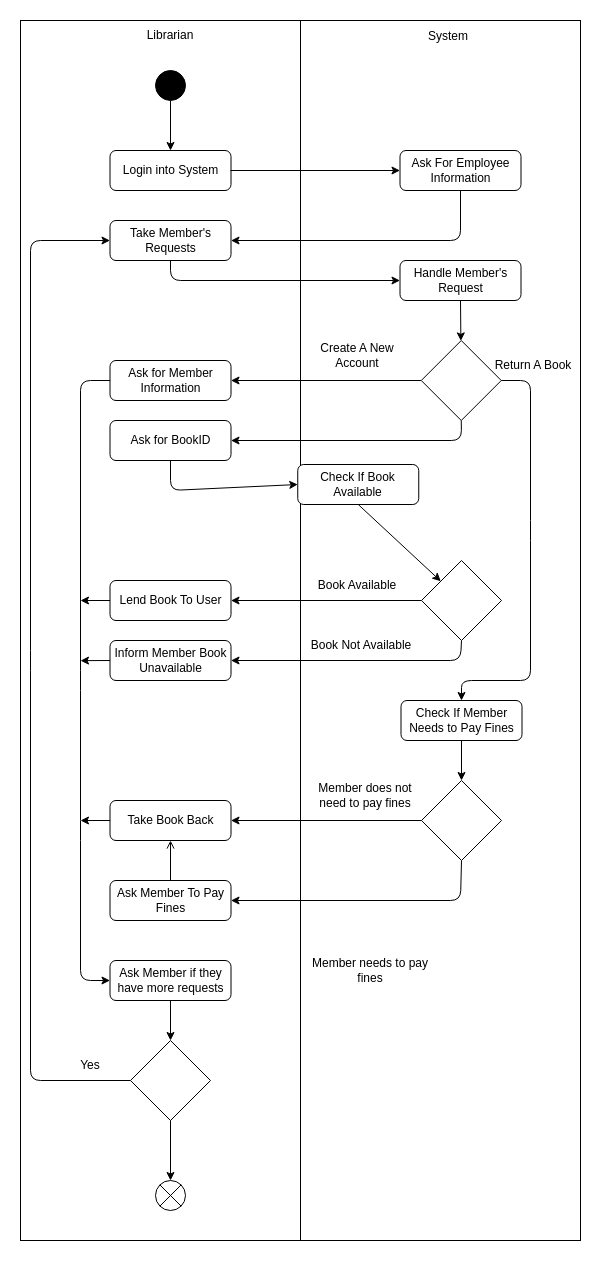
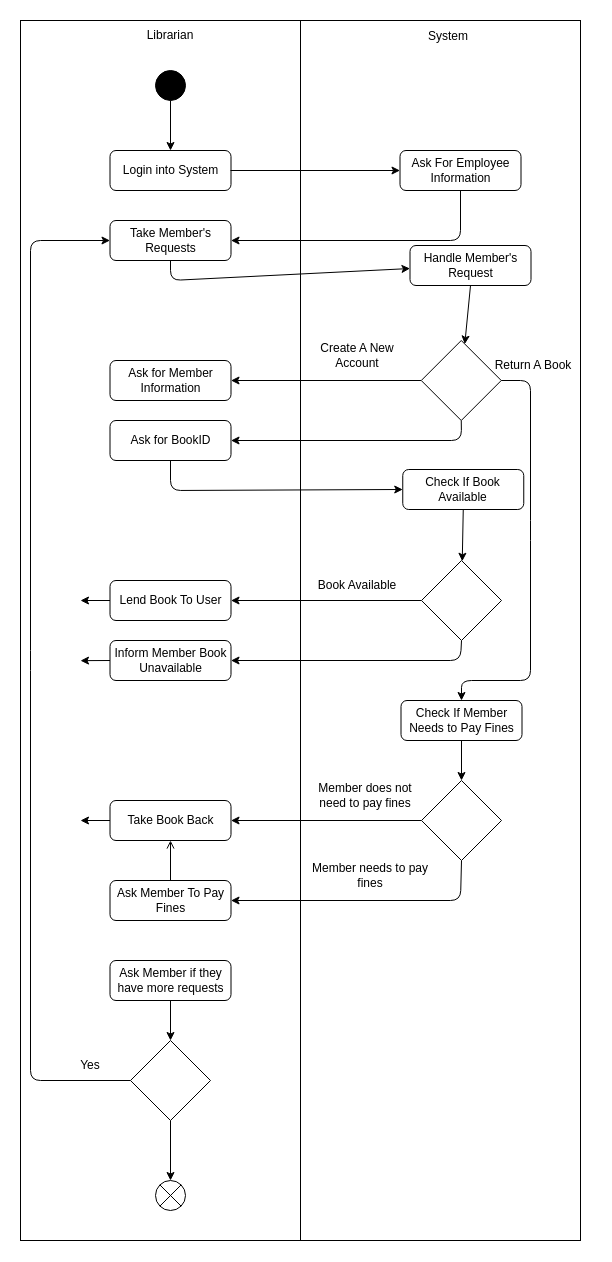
(461, 281) -> (471, 266)
(358, 485) -> (463, 490)
(362, 646) -> none
(81, 678) -> none
(371, 971) -> (371, 876)
